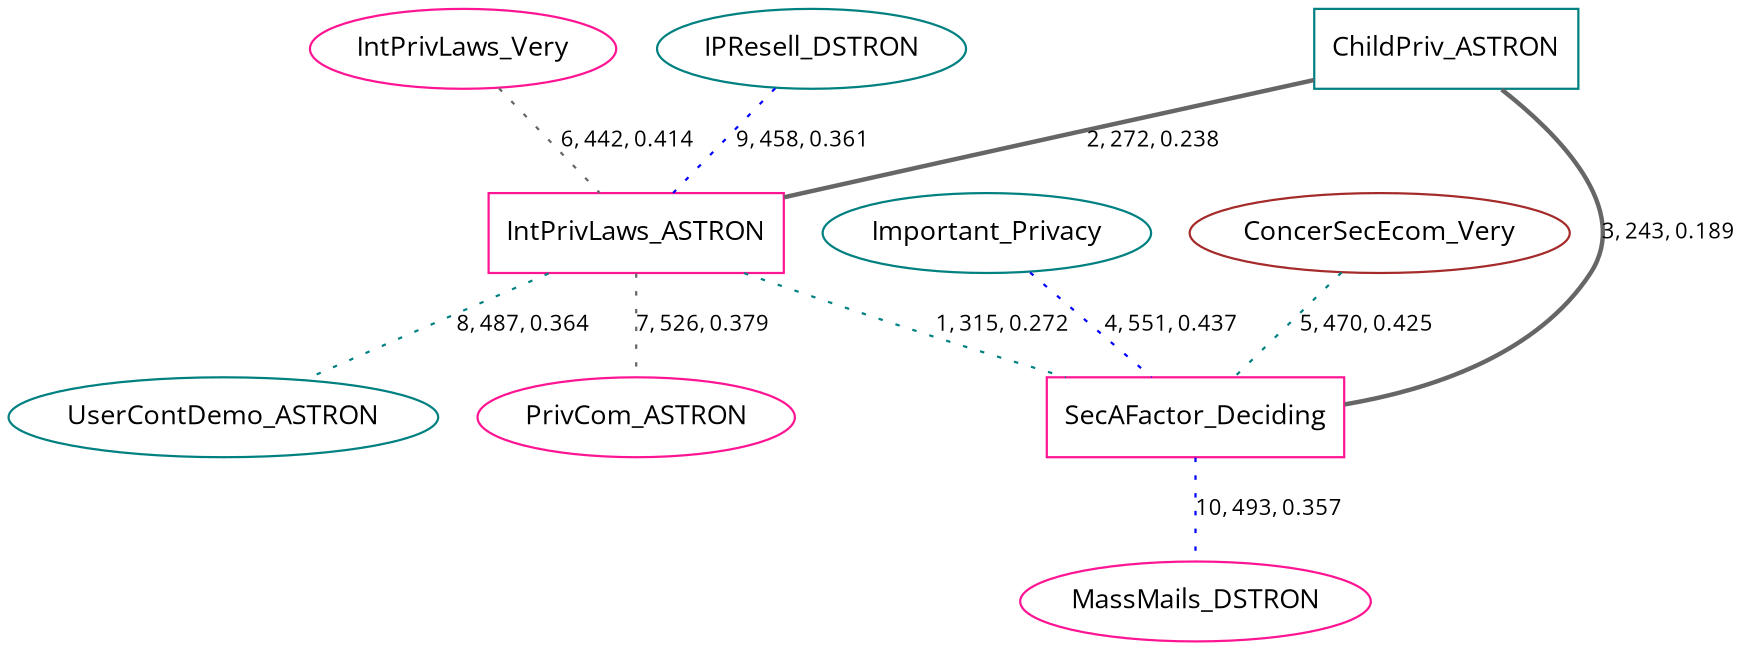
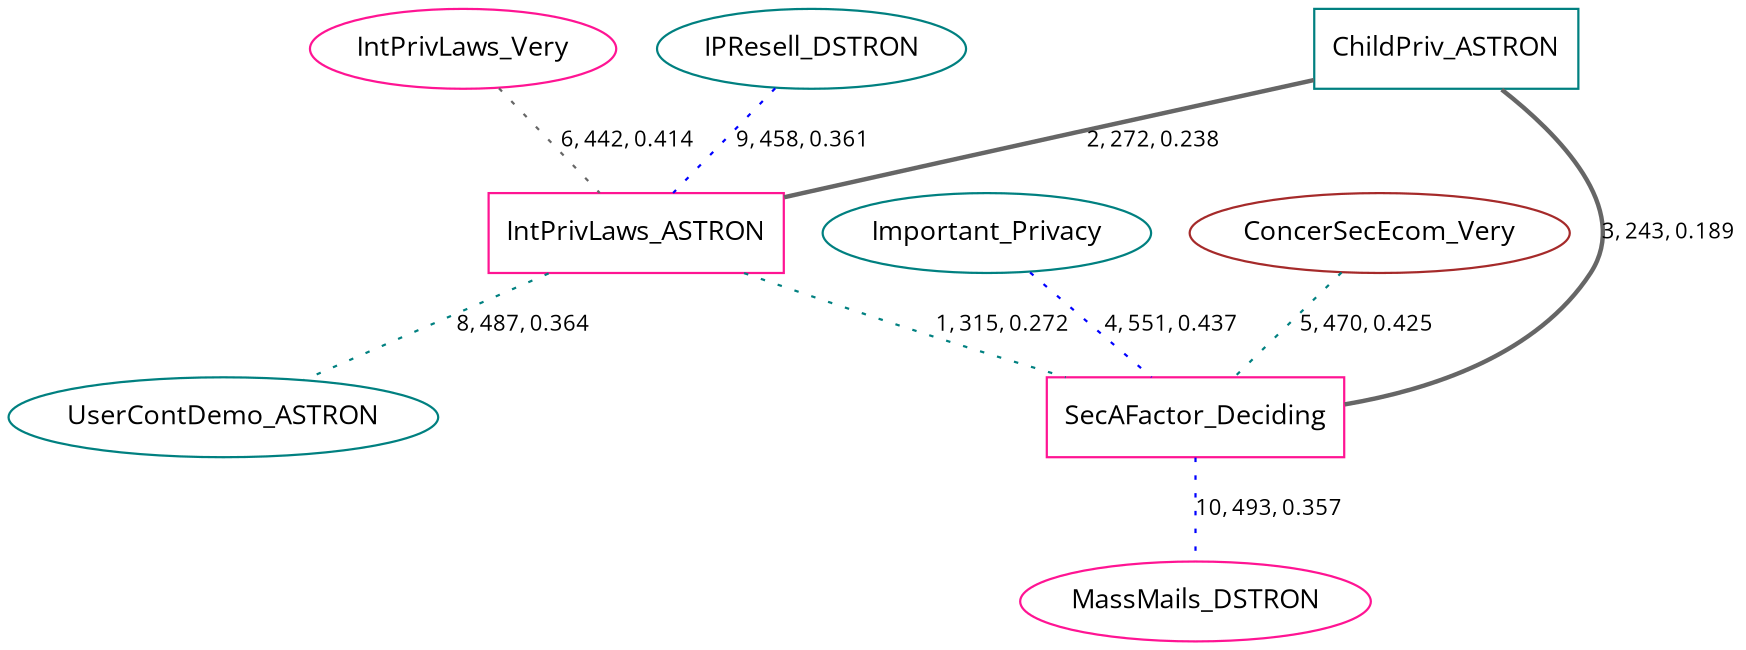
(636, 417) -> none
